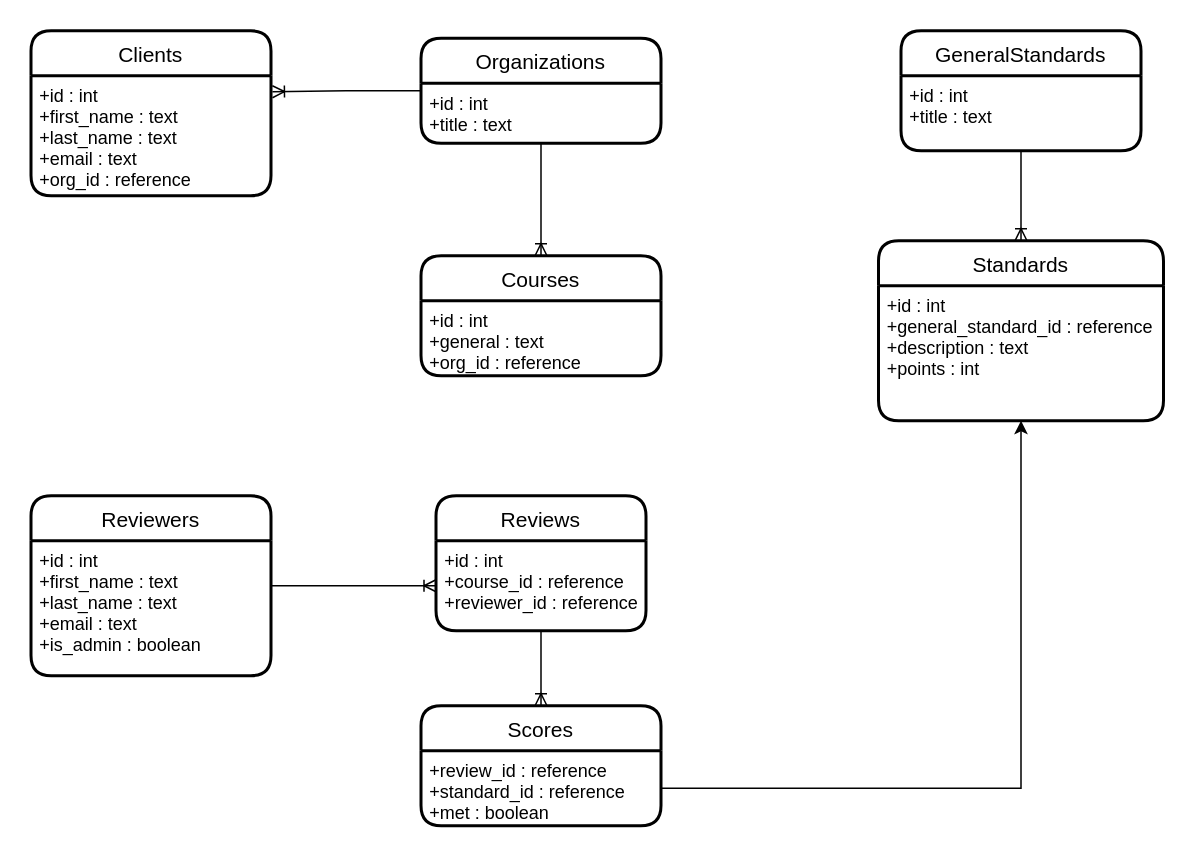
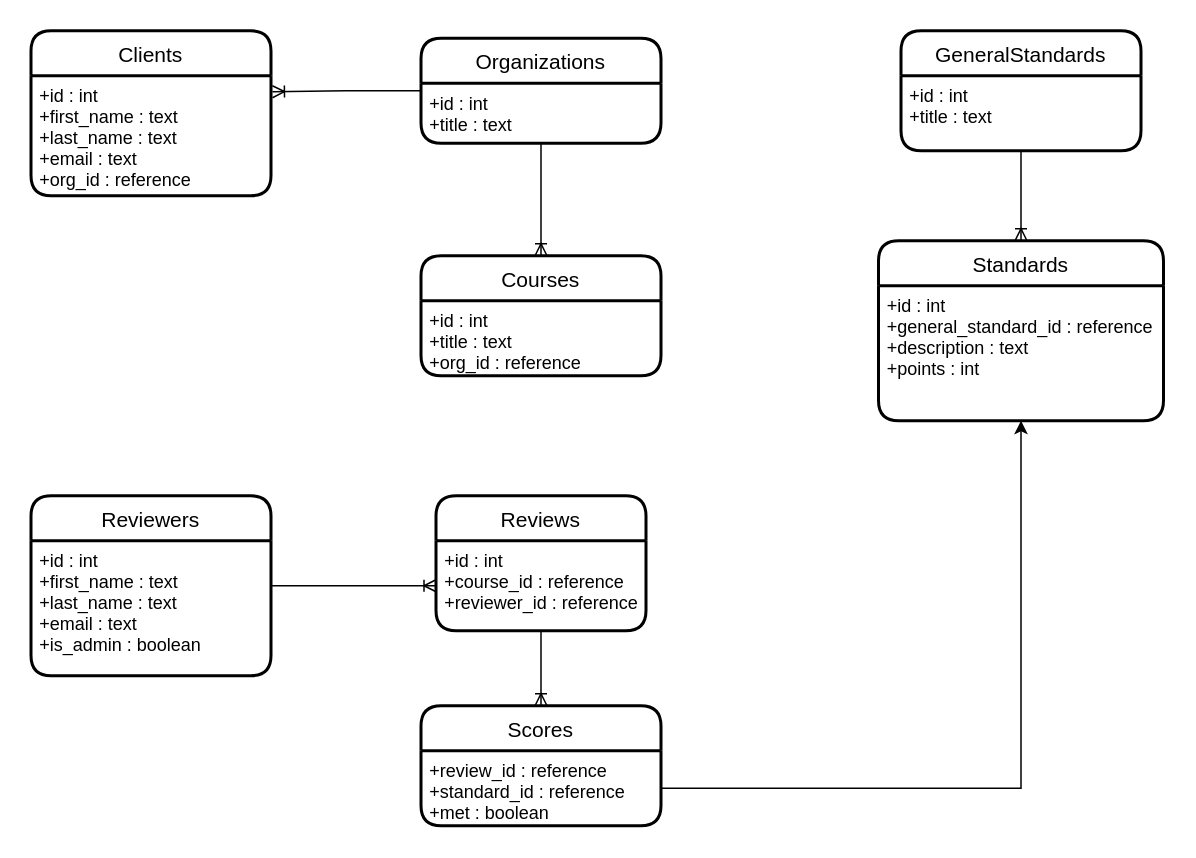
(463, 321) -> (463, 321)
